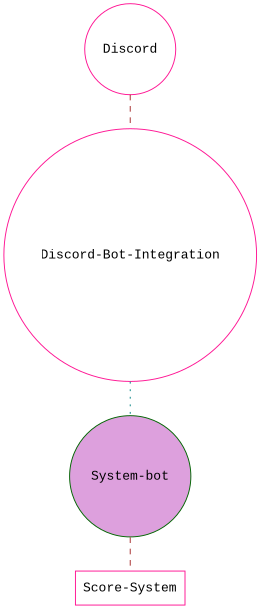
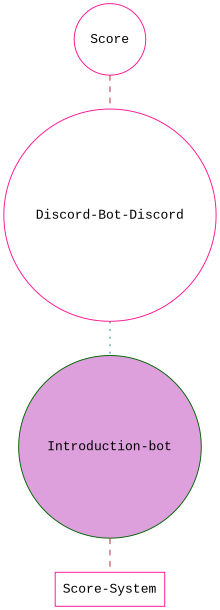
(130, 49) -> (110, 39)
(130, 255) -> (110, 215)
(130, 476) -> (110, 447)
